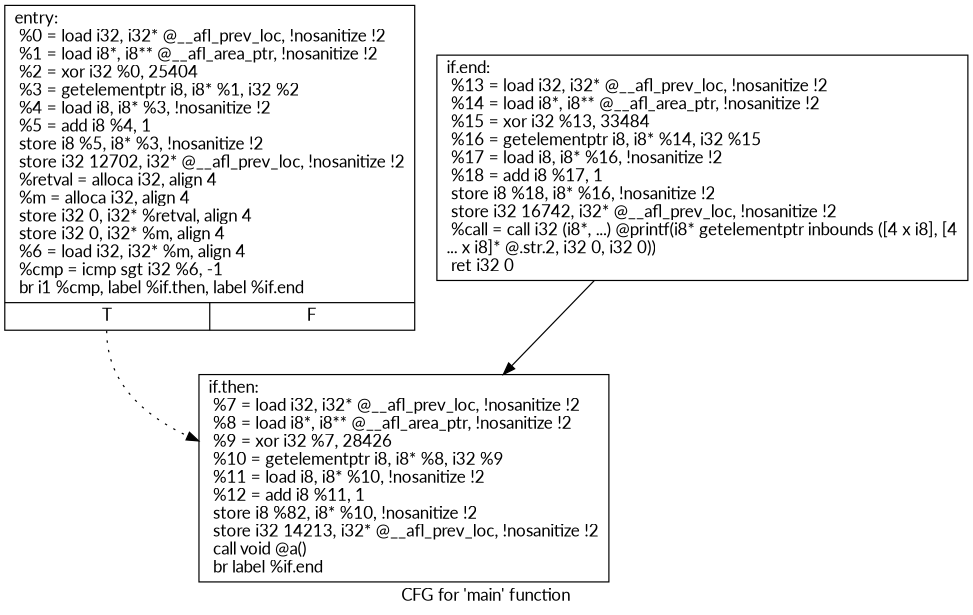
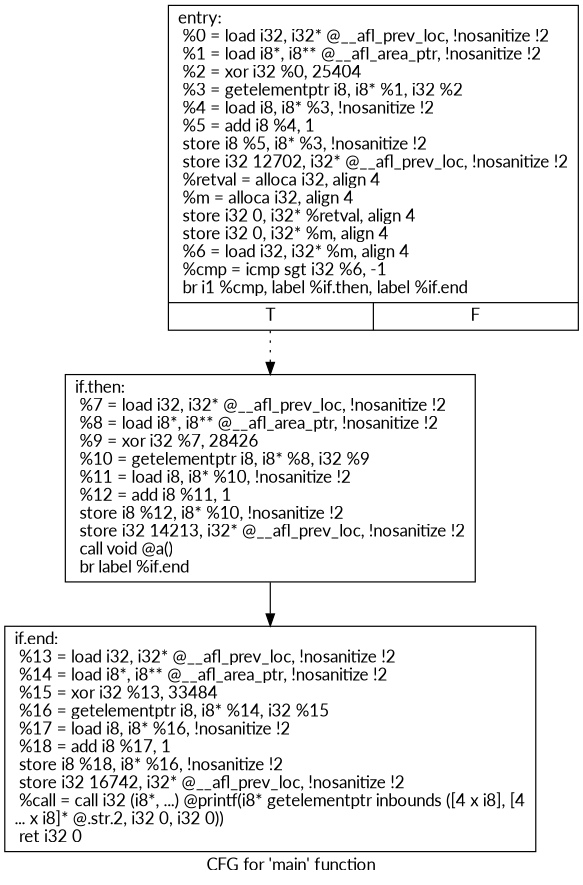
(553, 323) -> (270, 598)
(343, 514) -> (210, 514)
